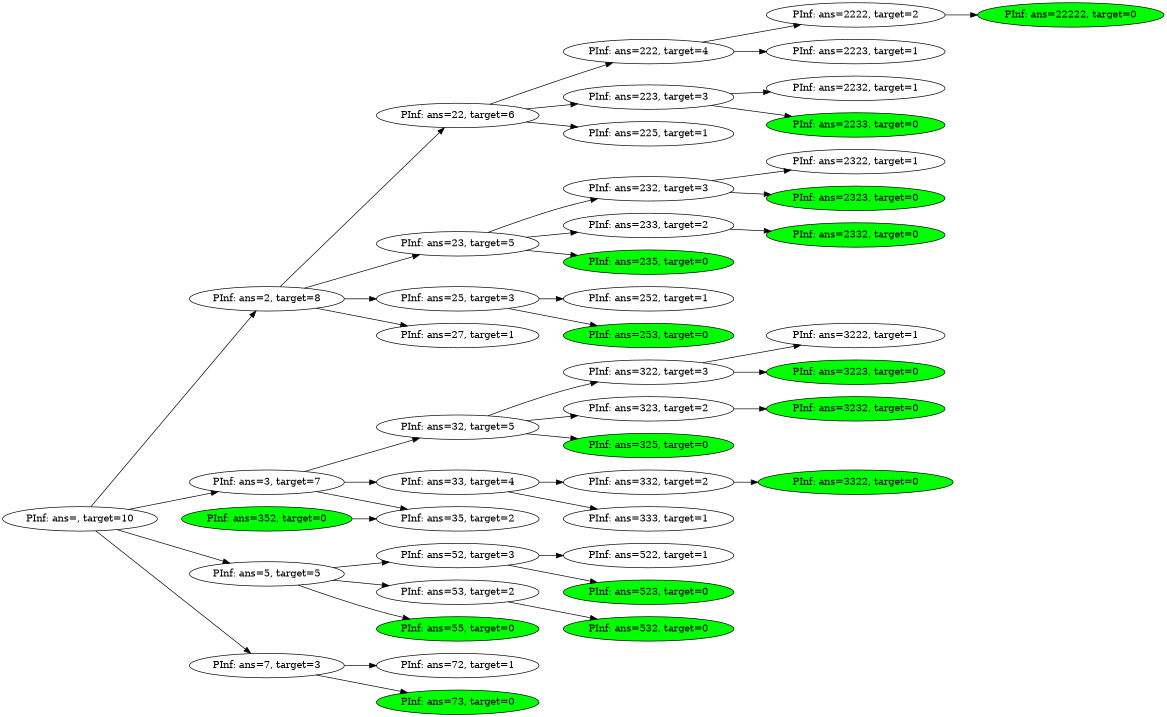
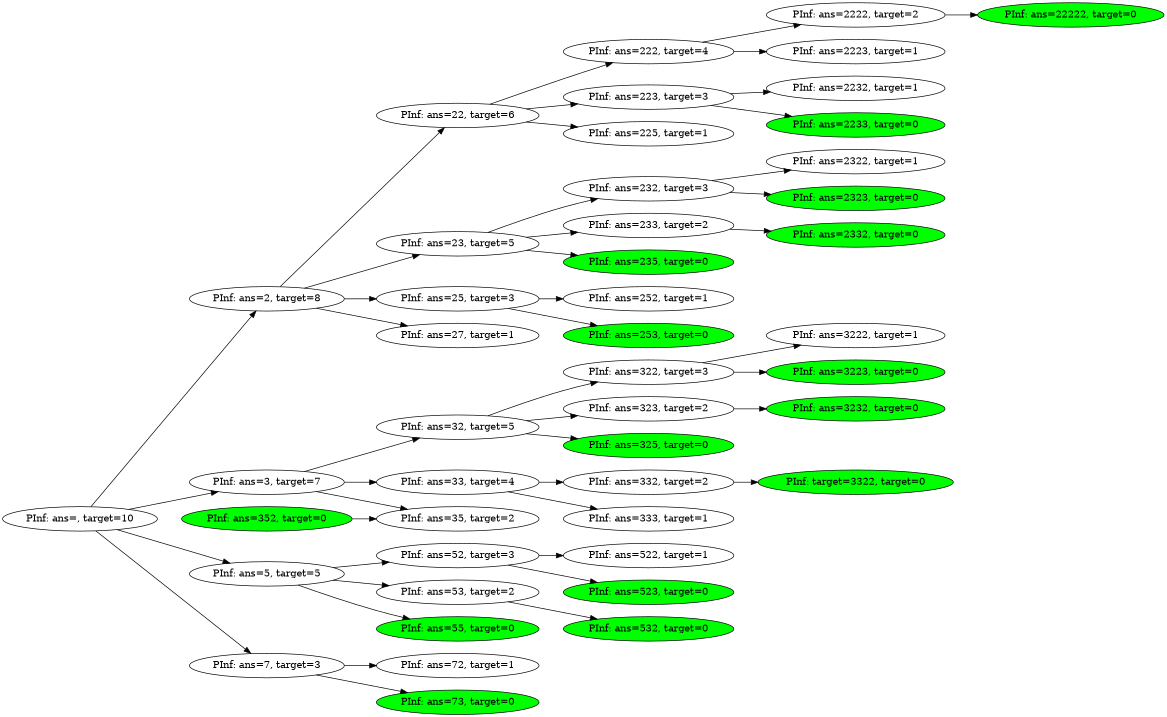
(856, 482) -> (856, 482)
